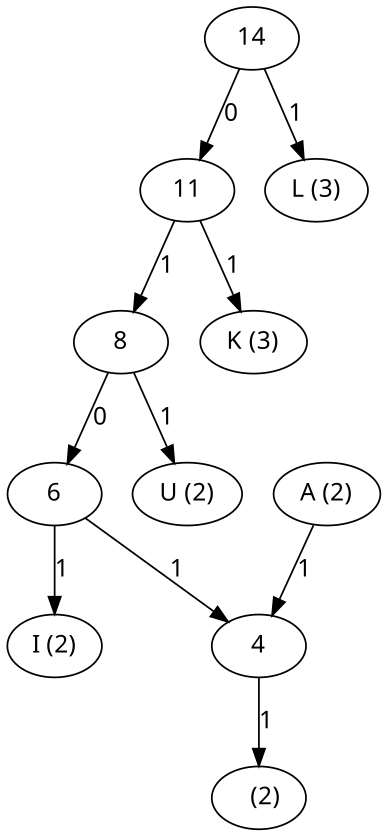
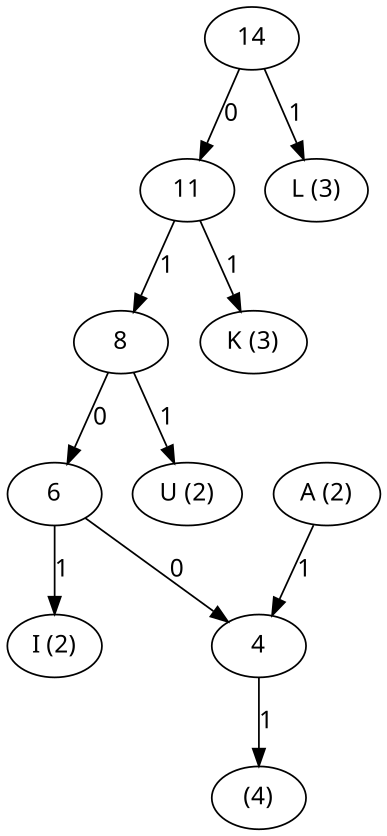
(178, 570) -> (178, 570)
(259, 798) -> (259, 798)
